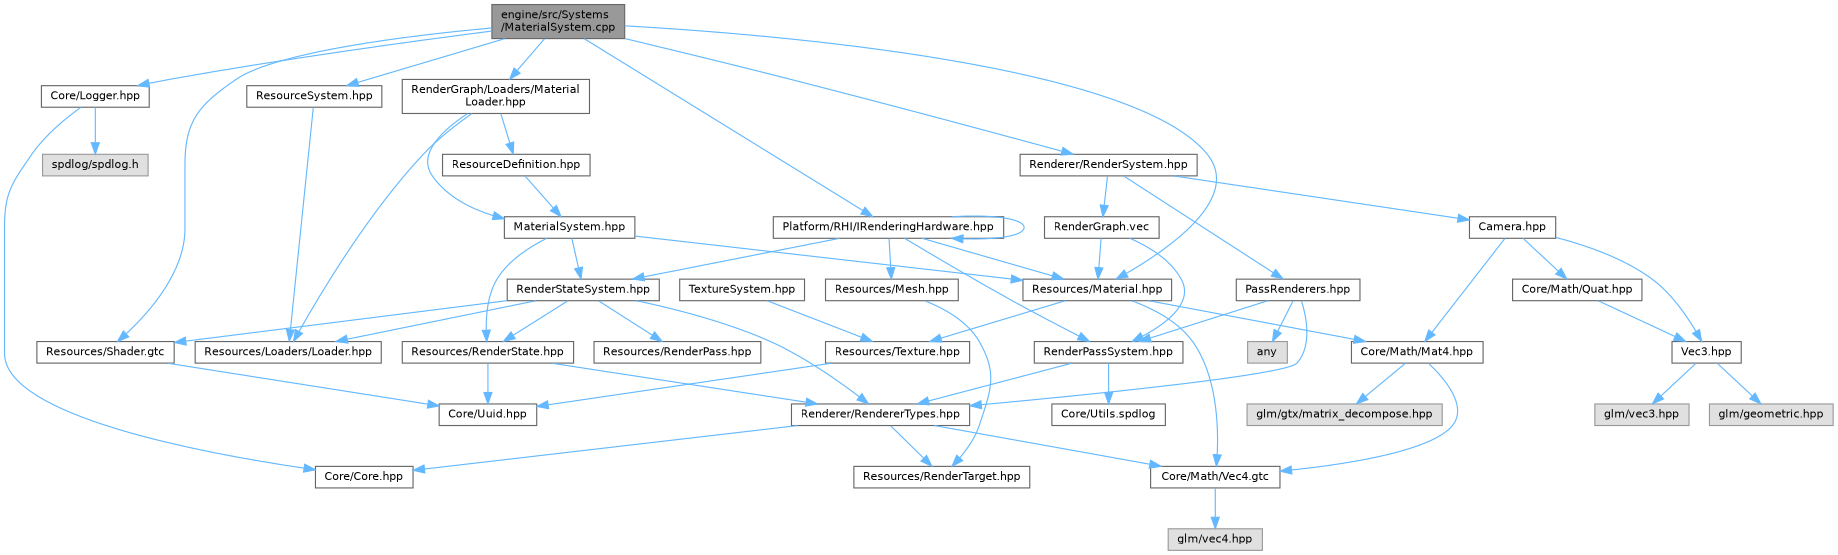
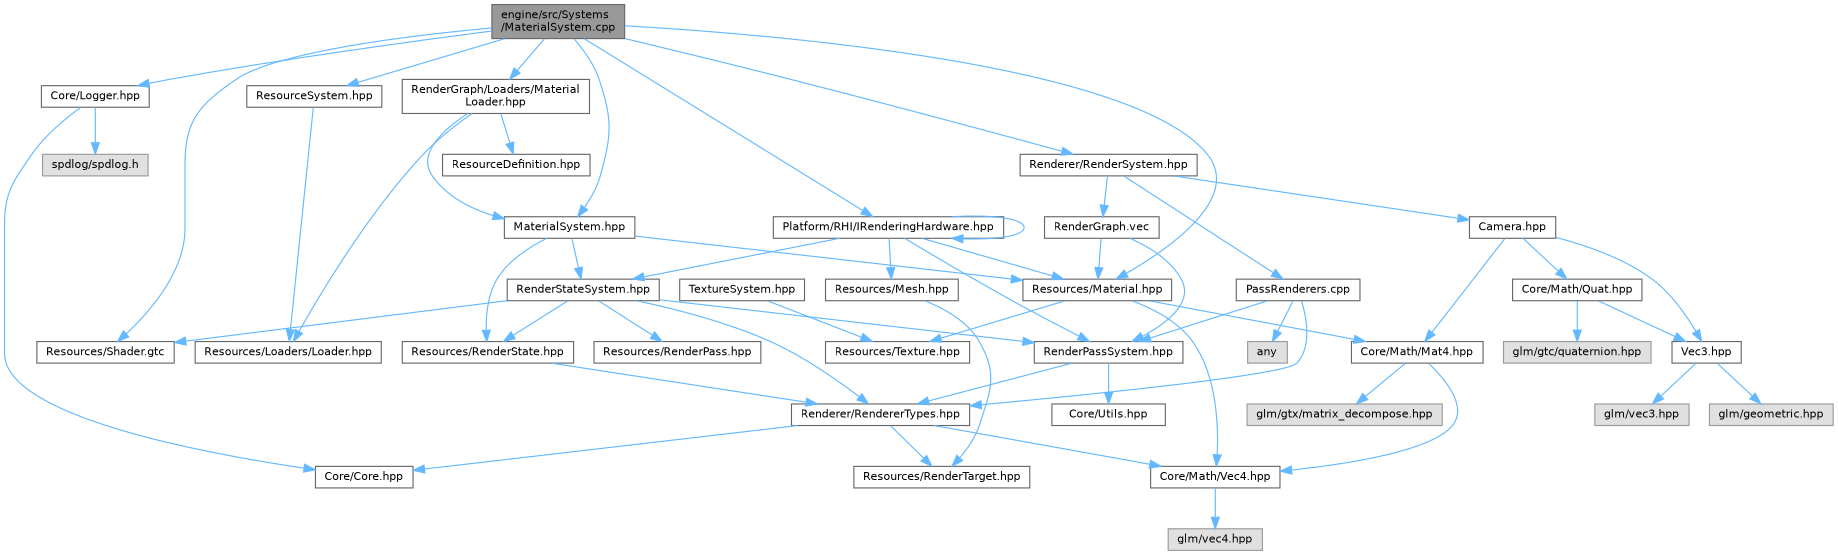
(539, 192) -> (609, 121)
(1298, 290) -> (1298, 290)
(442, 320) -> (841, 321)
none -> (1577, 352)
(488, 415) -> none
(1109, 415) -> (1109, 415)
(1215, 477) -> (1215, 477)
